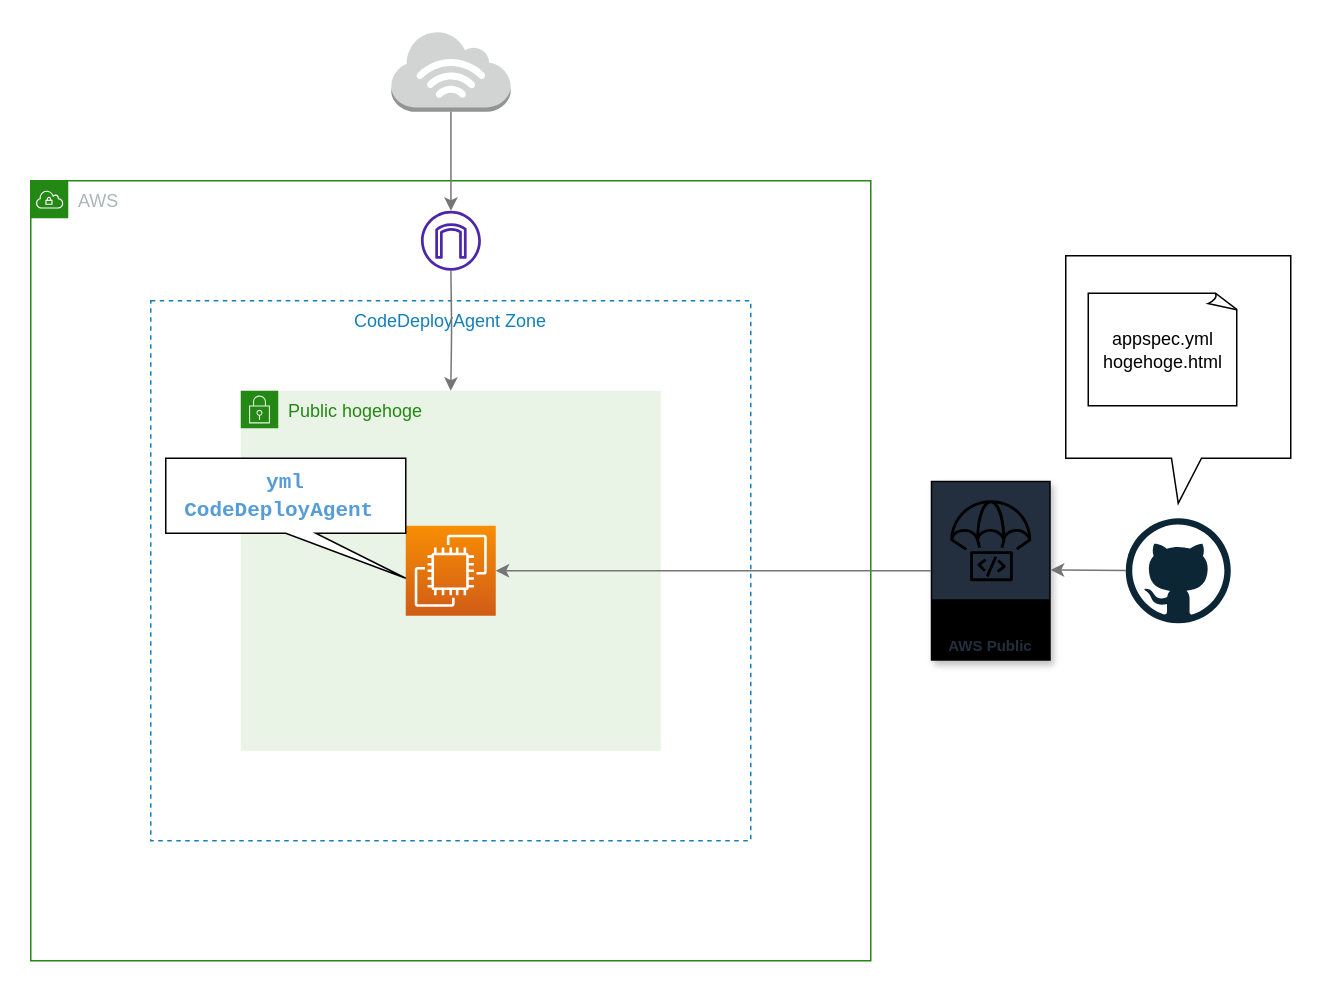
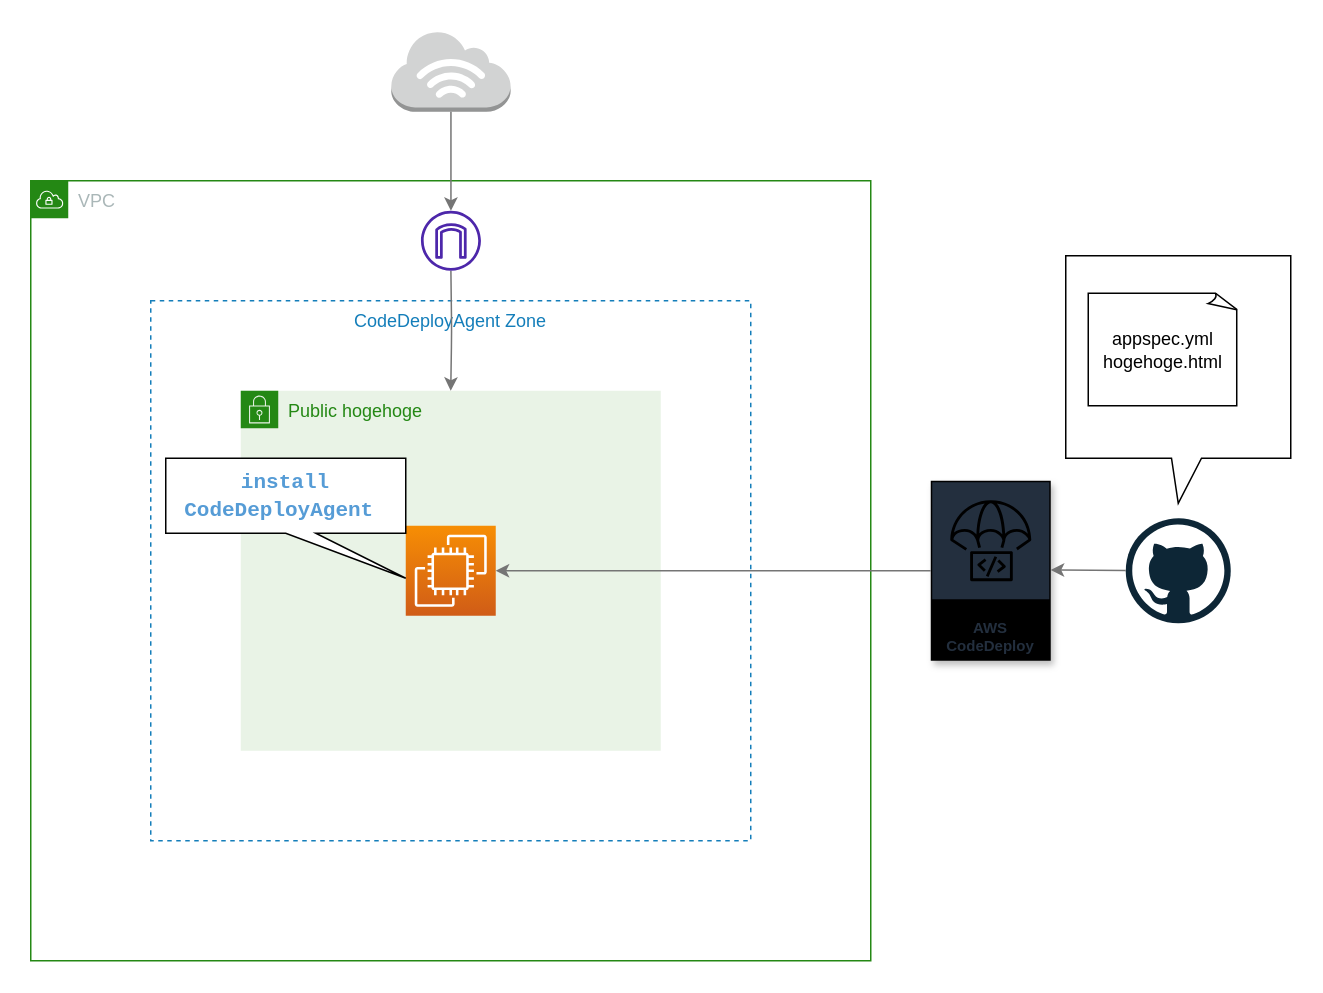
(94, 202) -> (94, 202)
(286, 496) -> (286, 496)
(991, 646) -> (991, 646)
